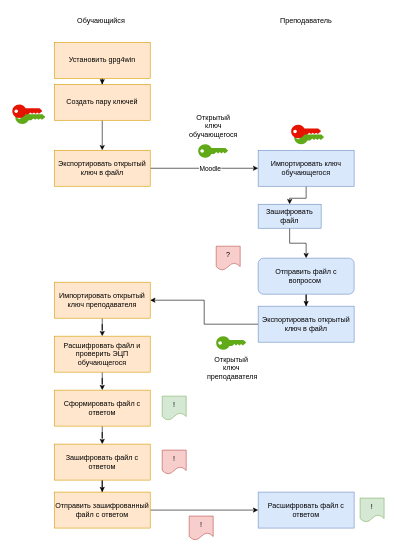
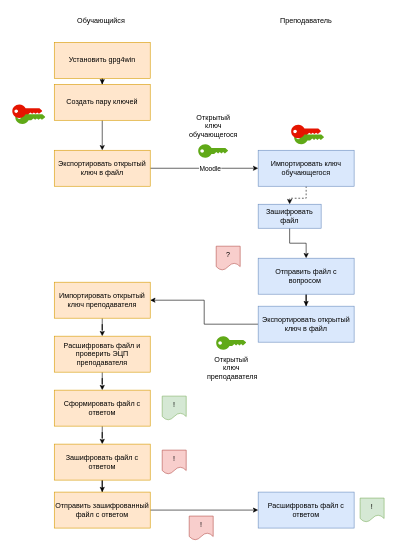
(303, 198) -> (303, 198)
(306, 276) -> (306, 276)
(102, 354) -> (102, 354)
